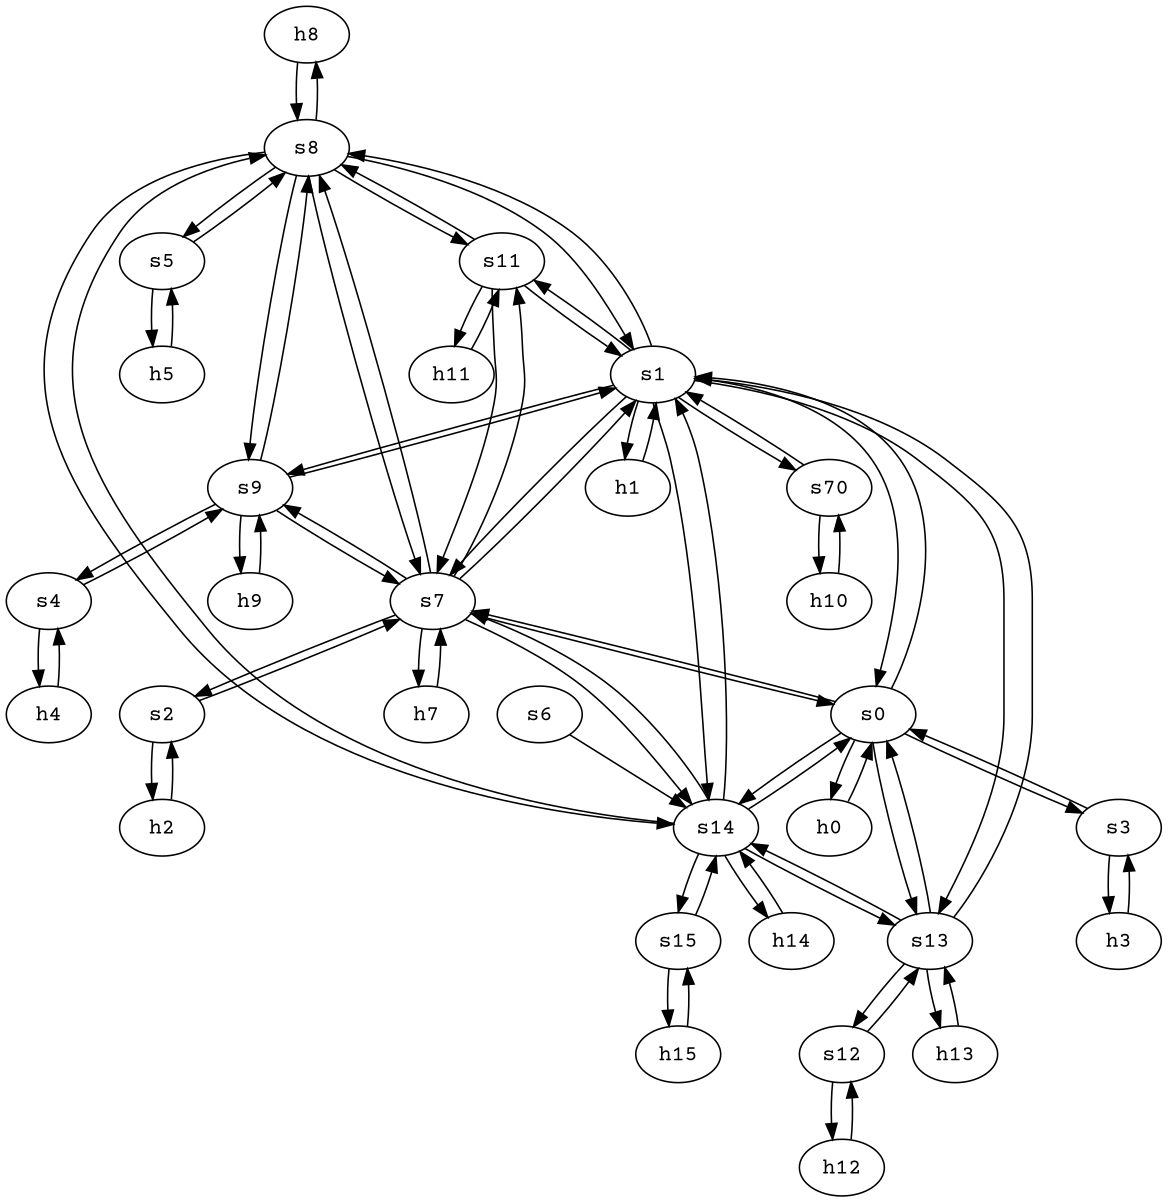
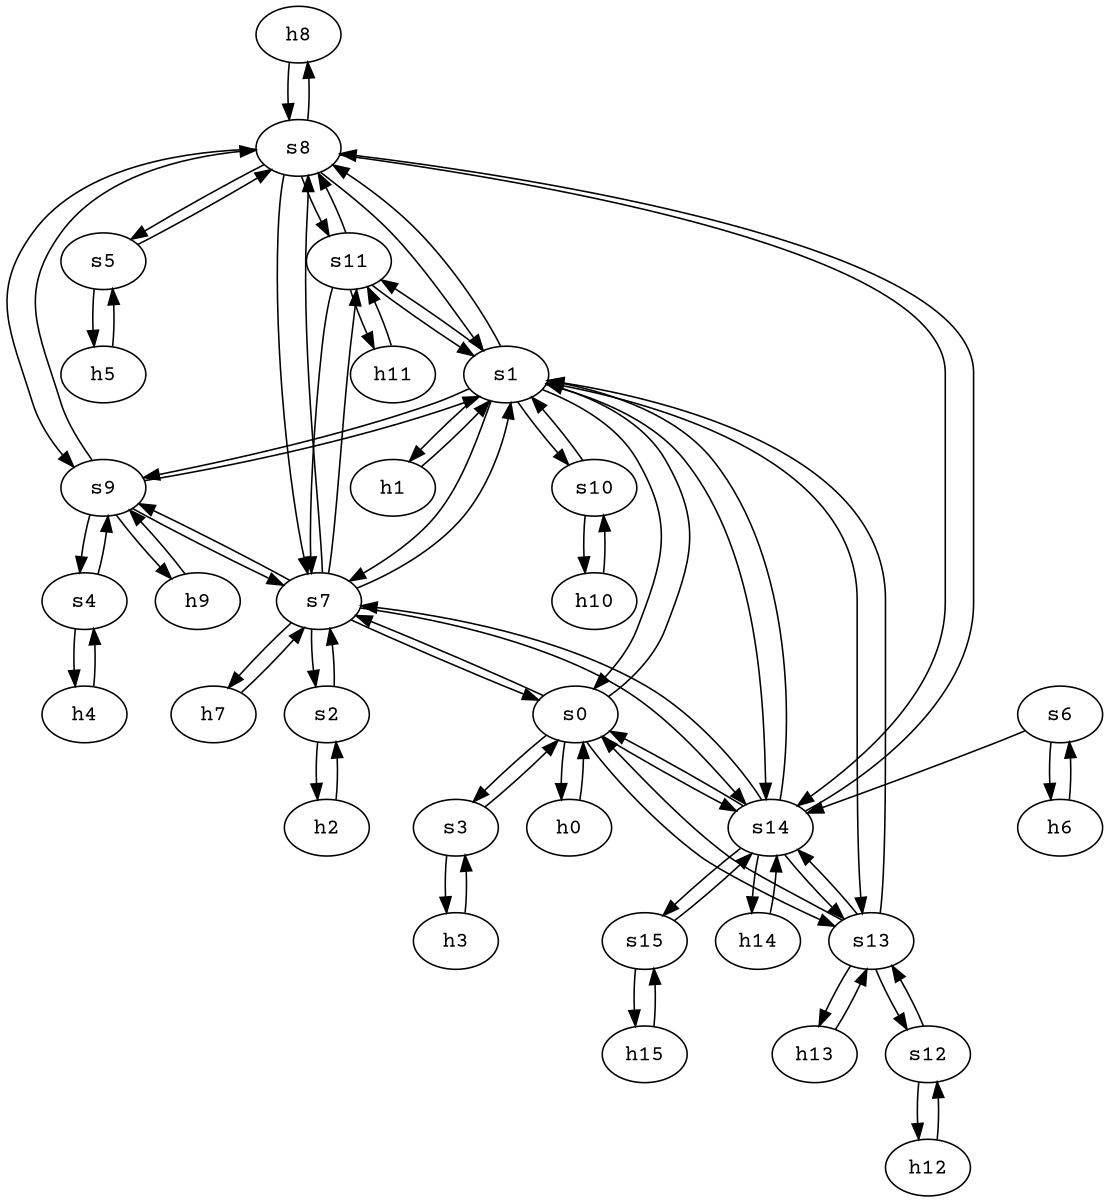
(829, 488) -> (594, 488)
none -> (1060, 828)
